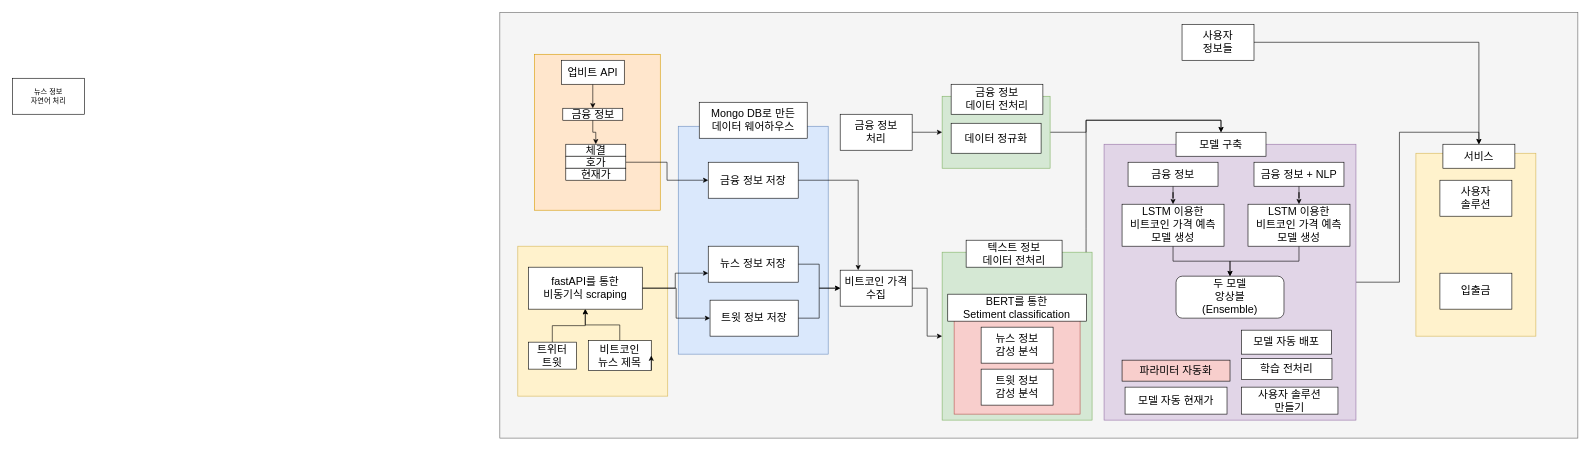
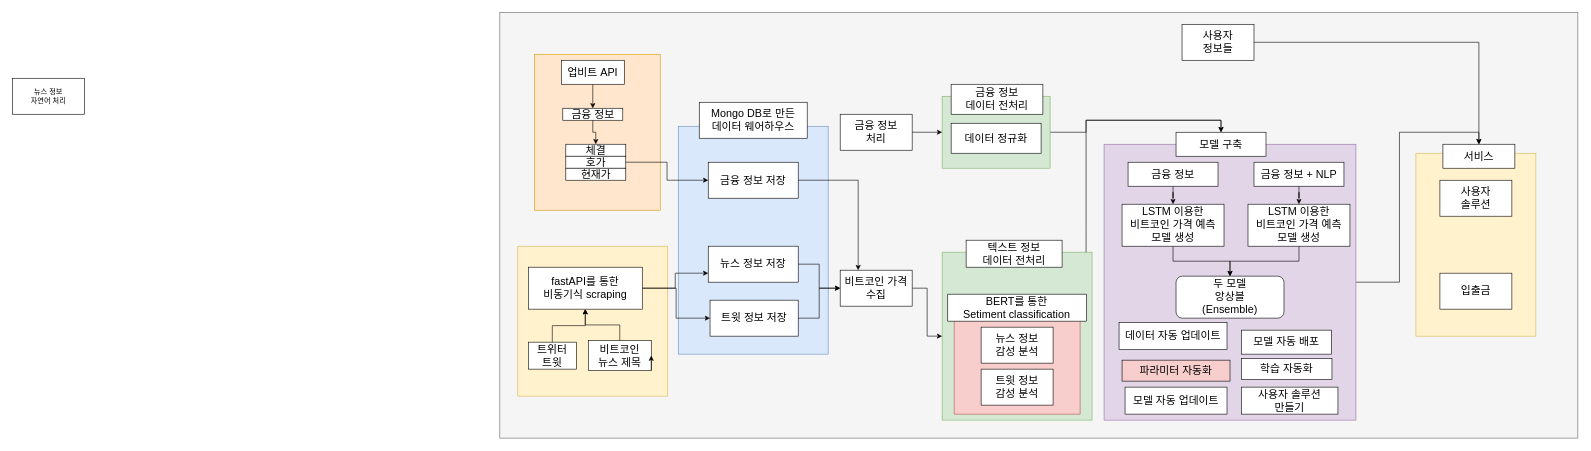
none -> (1173, 336)
(1287, 369) -> (1287, 369)
(1176, 401) -> (1176, 401)
